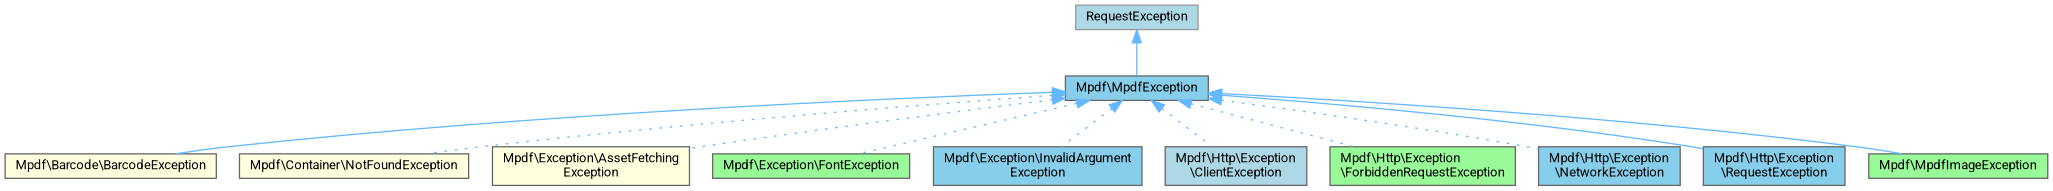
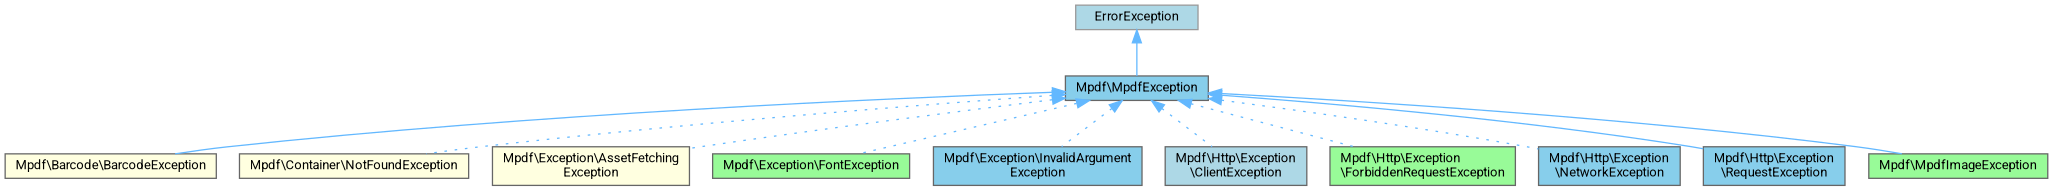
(1137, 17) -> (1137, 17)
